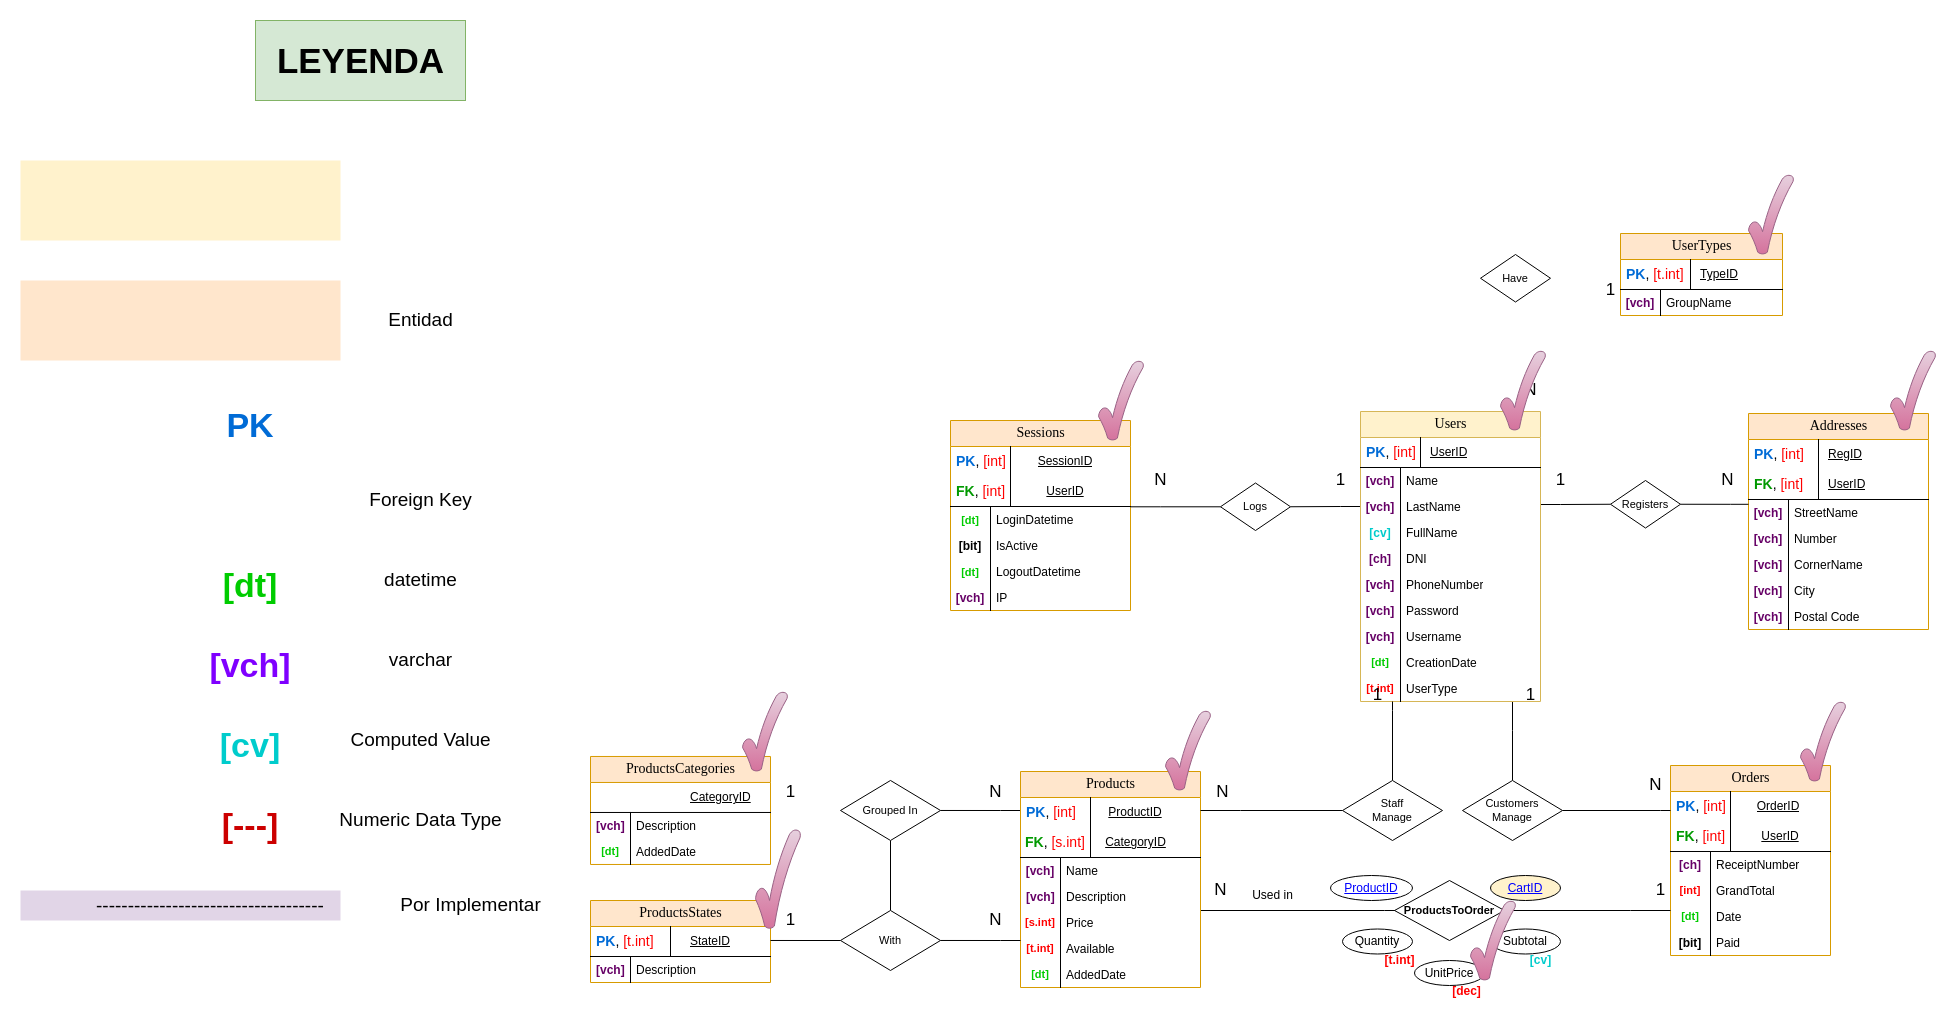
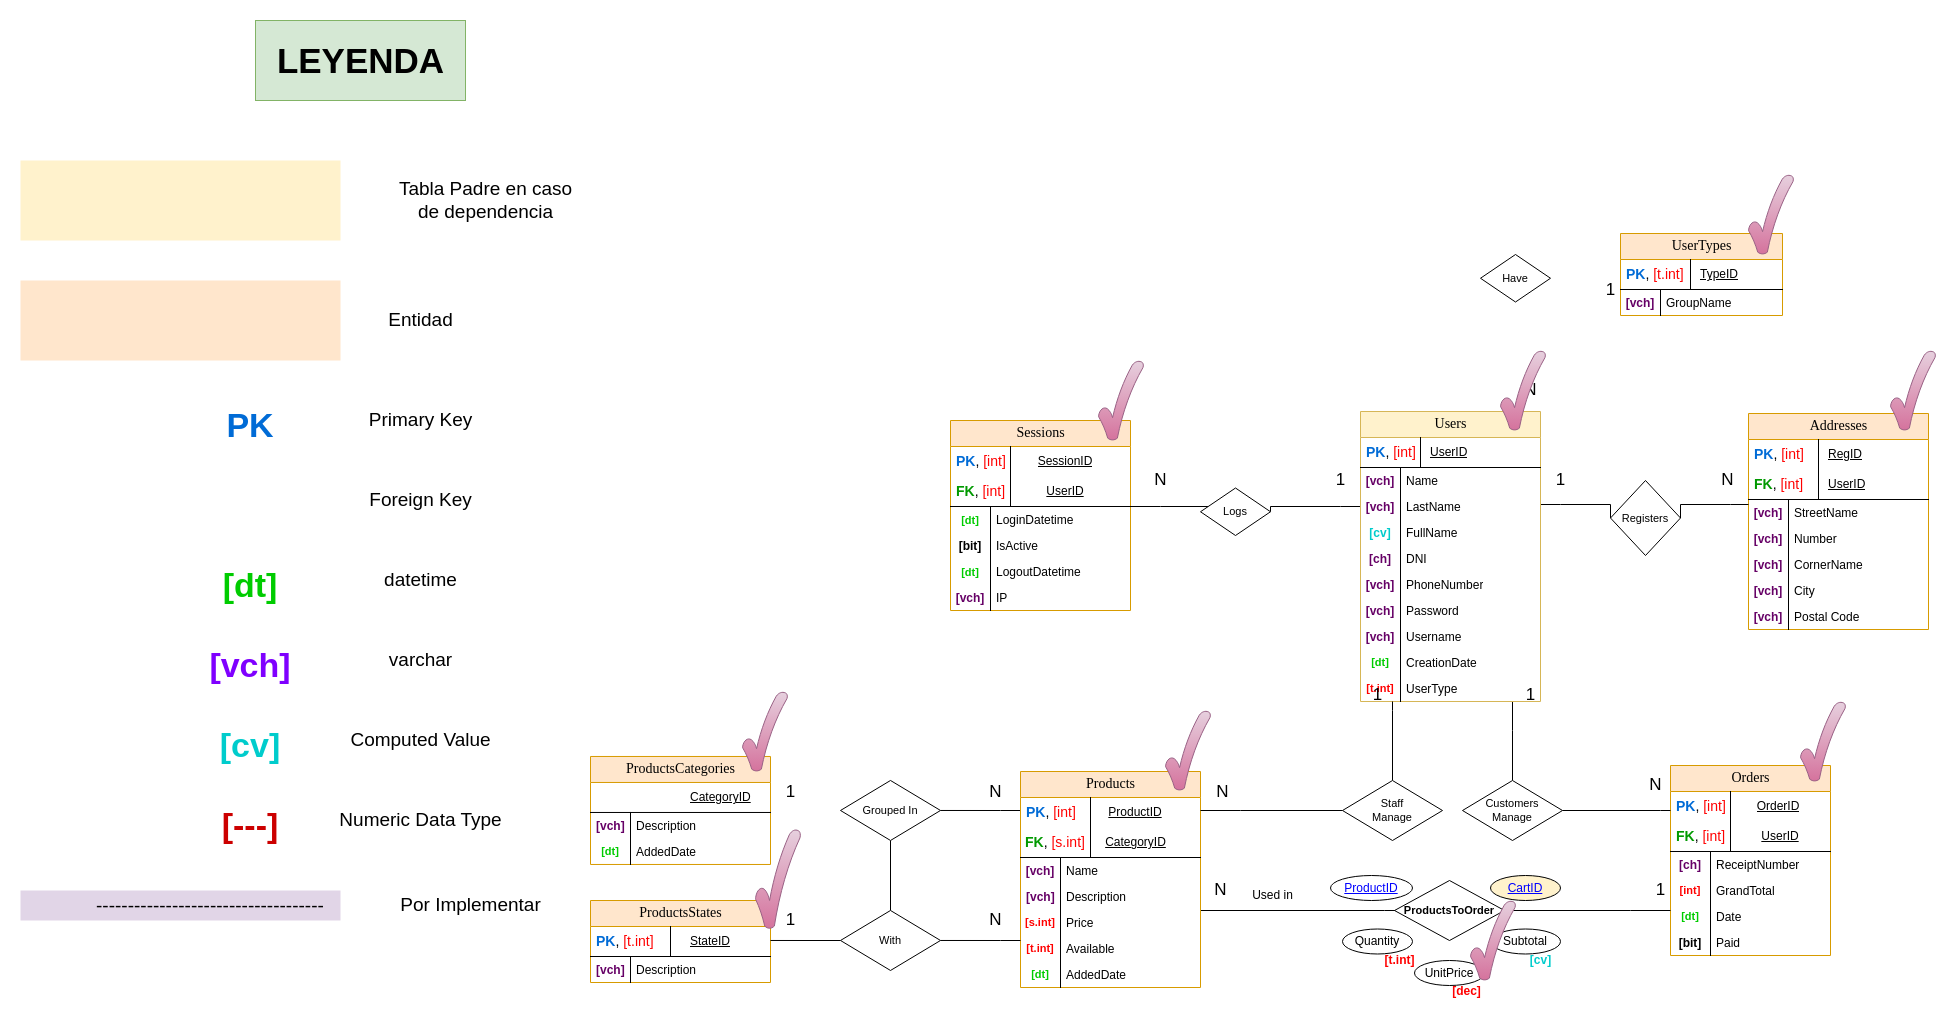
none -> (486, 201)
none -> (421, 421)
(1646, 504) -> (1646, 518)
(1256, 507) -> (1236, 512)
